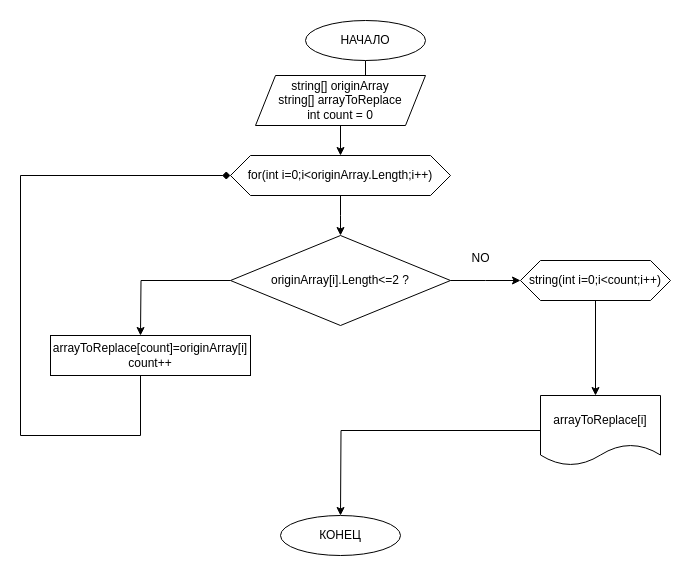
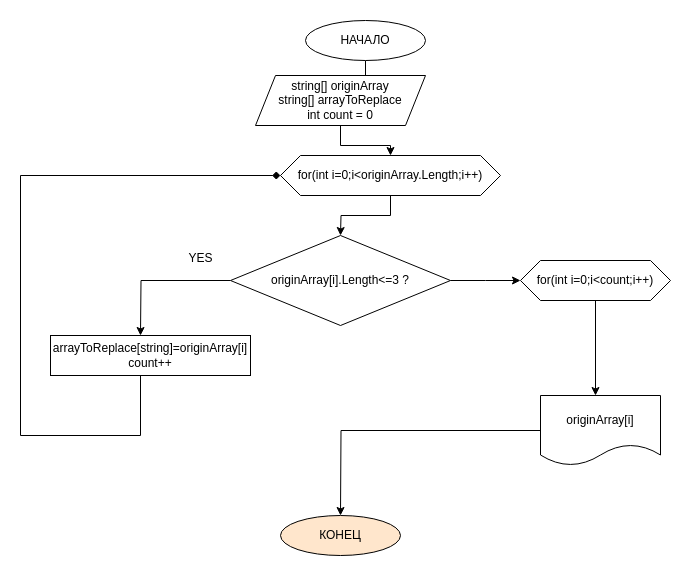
(341, 176) -> (391, 176)
none -> (201, 259)
(481, 259) -> none
(341, 281) -> (341, 281)
(596, 281) -> (596, 281)
(151, 356) -> (151, 356)
(601, 421) -> (601, 421)
(341, 536) -> (341, 536)
